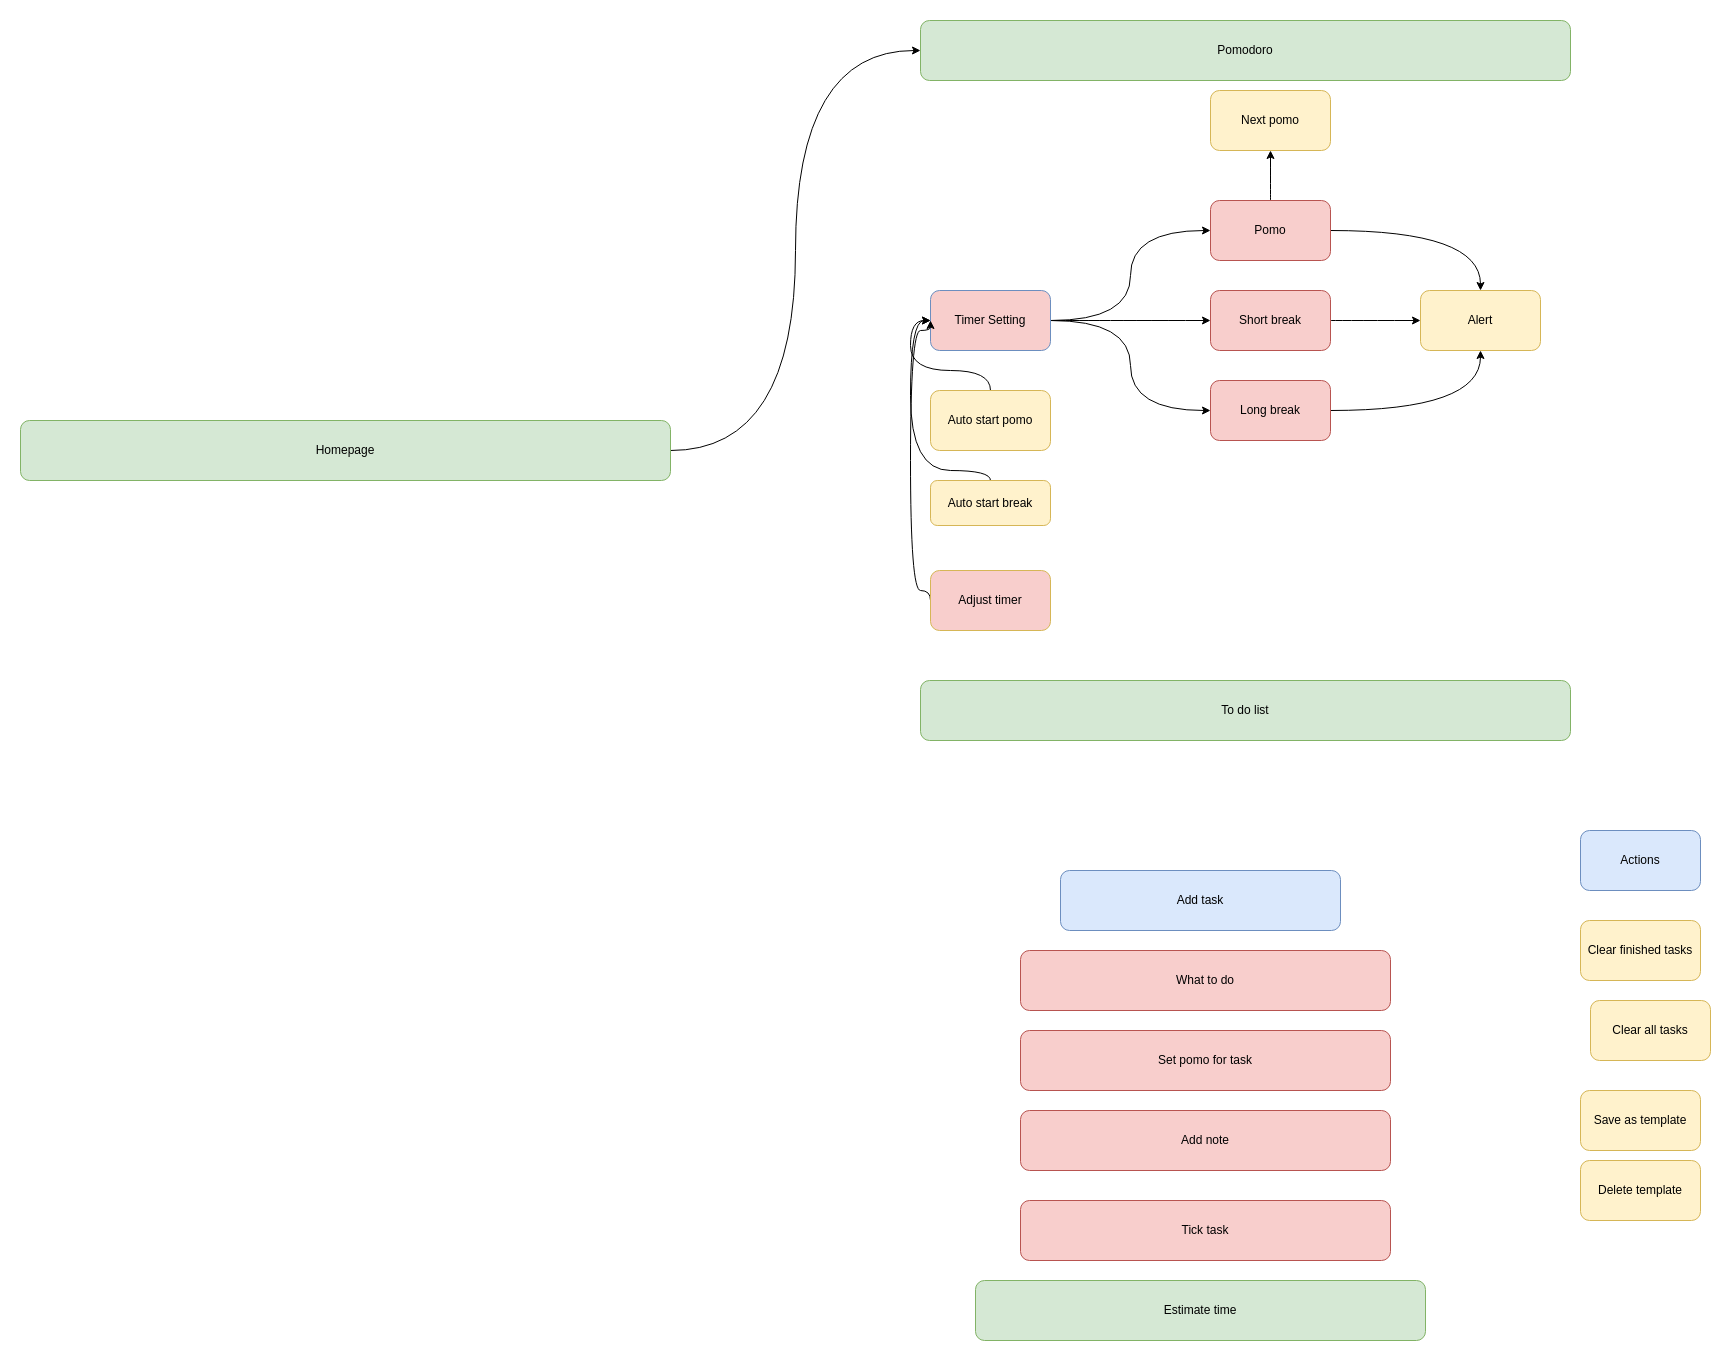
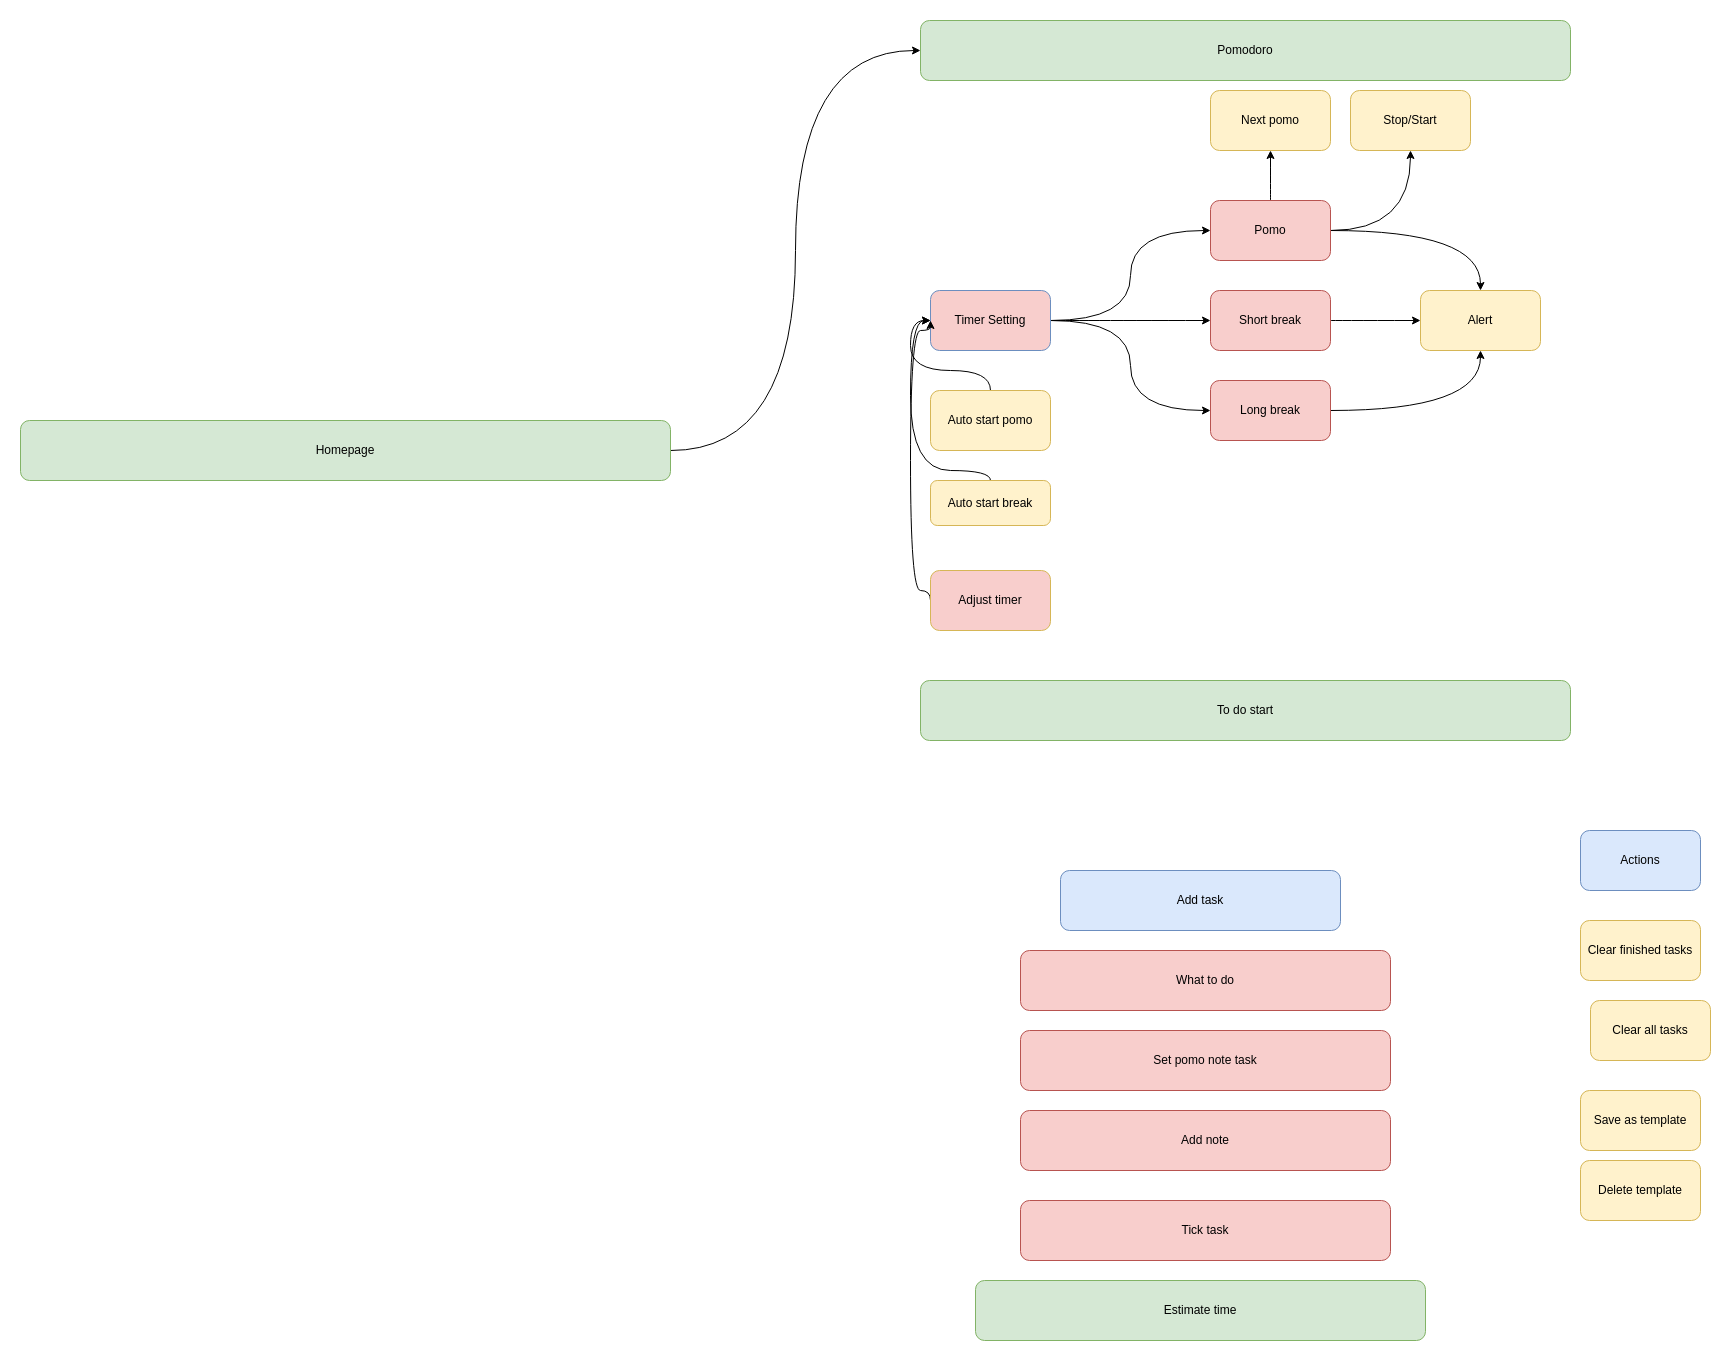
none -> (1411, 121)
none -> (1395, 207)
(1246, 711) -> (1246, 711)
(1206, 1061) -> (1206, 1061)
